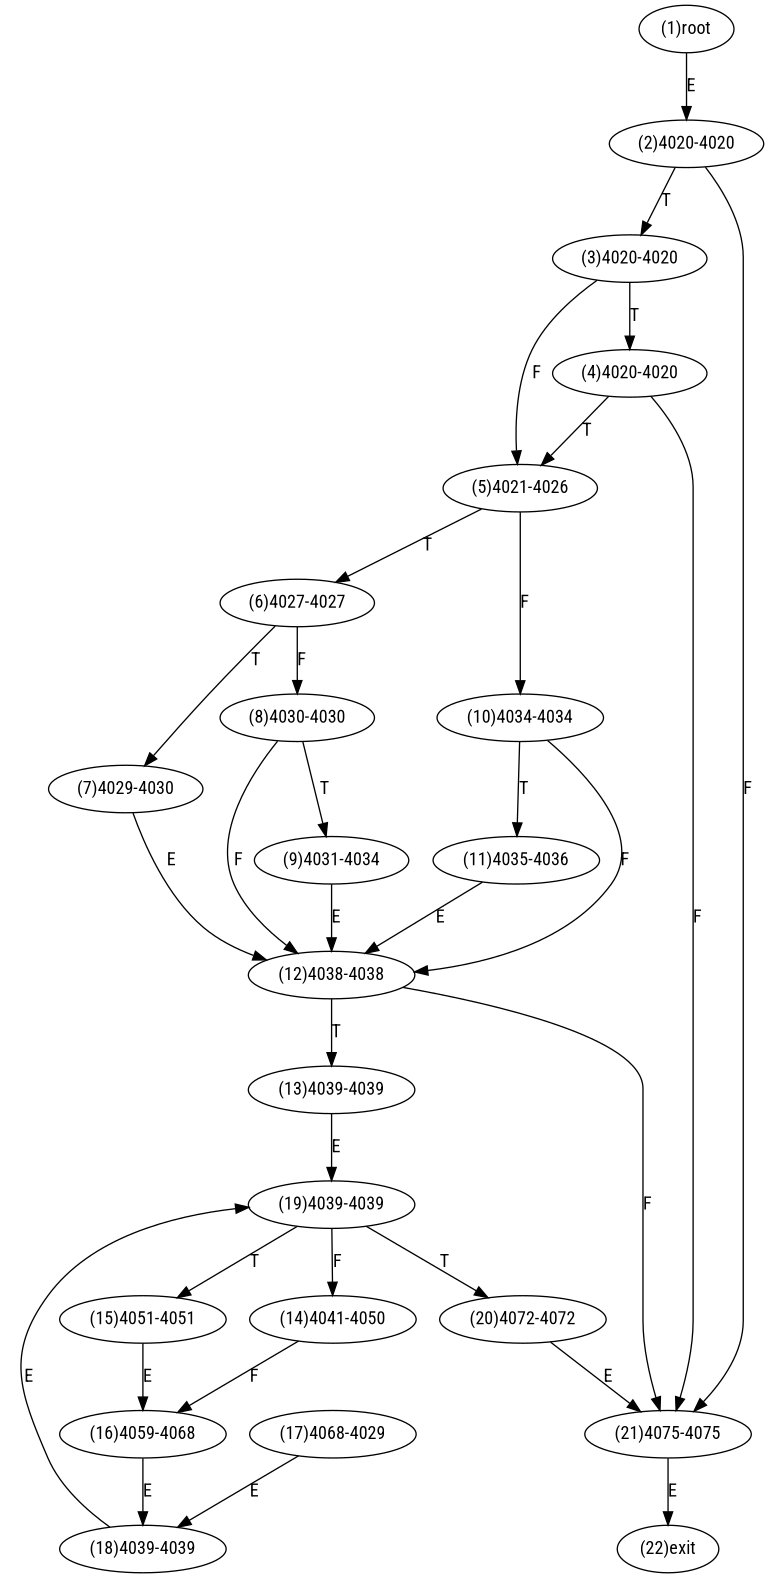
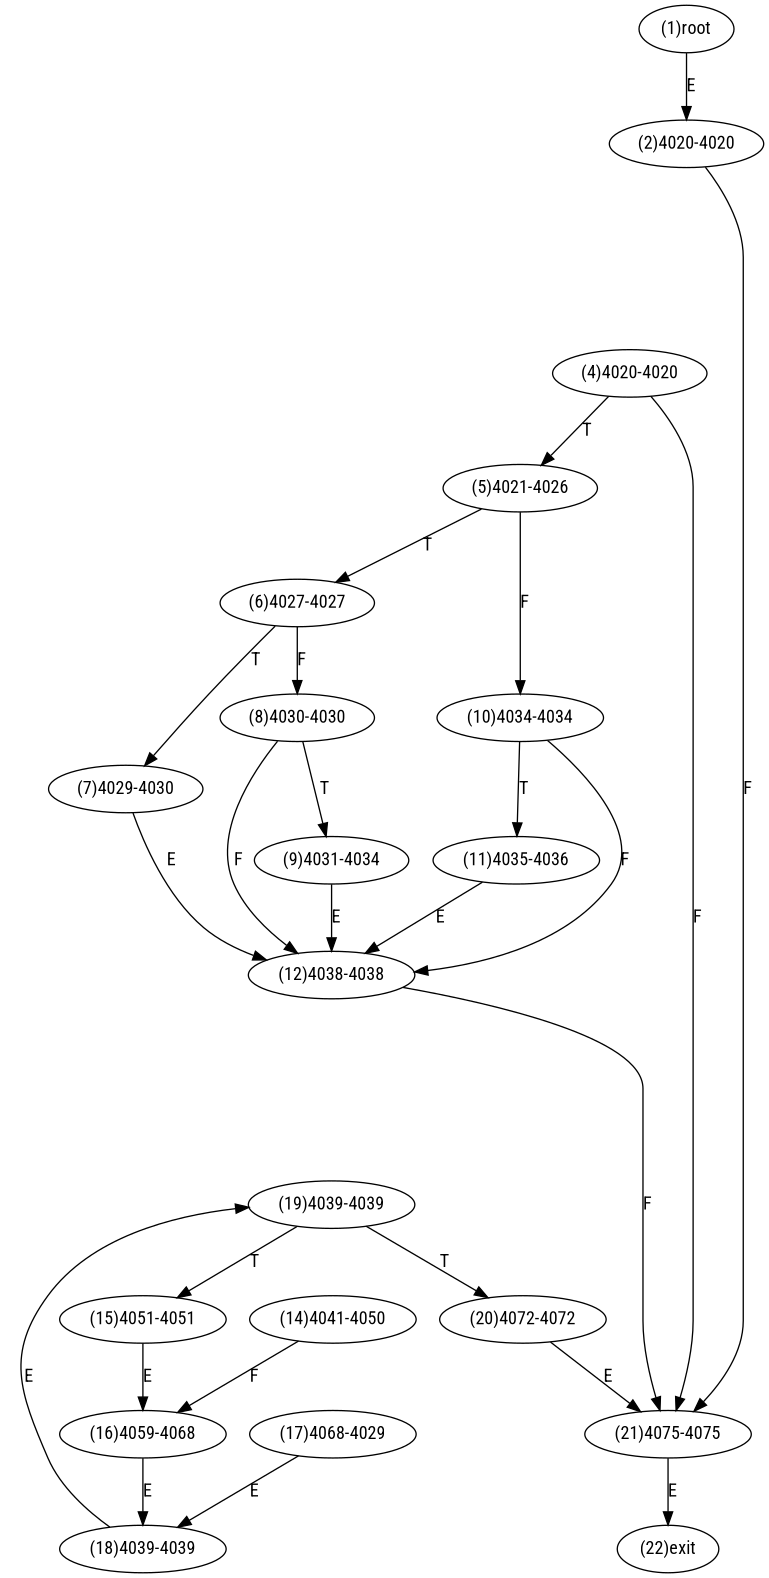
(630, 259) -> none
(332, 1090) -> none
(332, 1255) -> none
